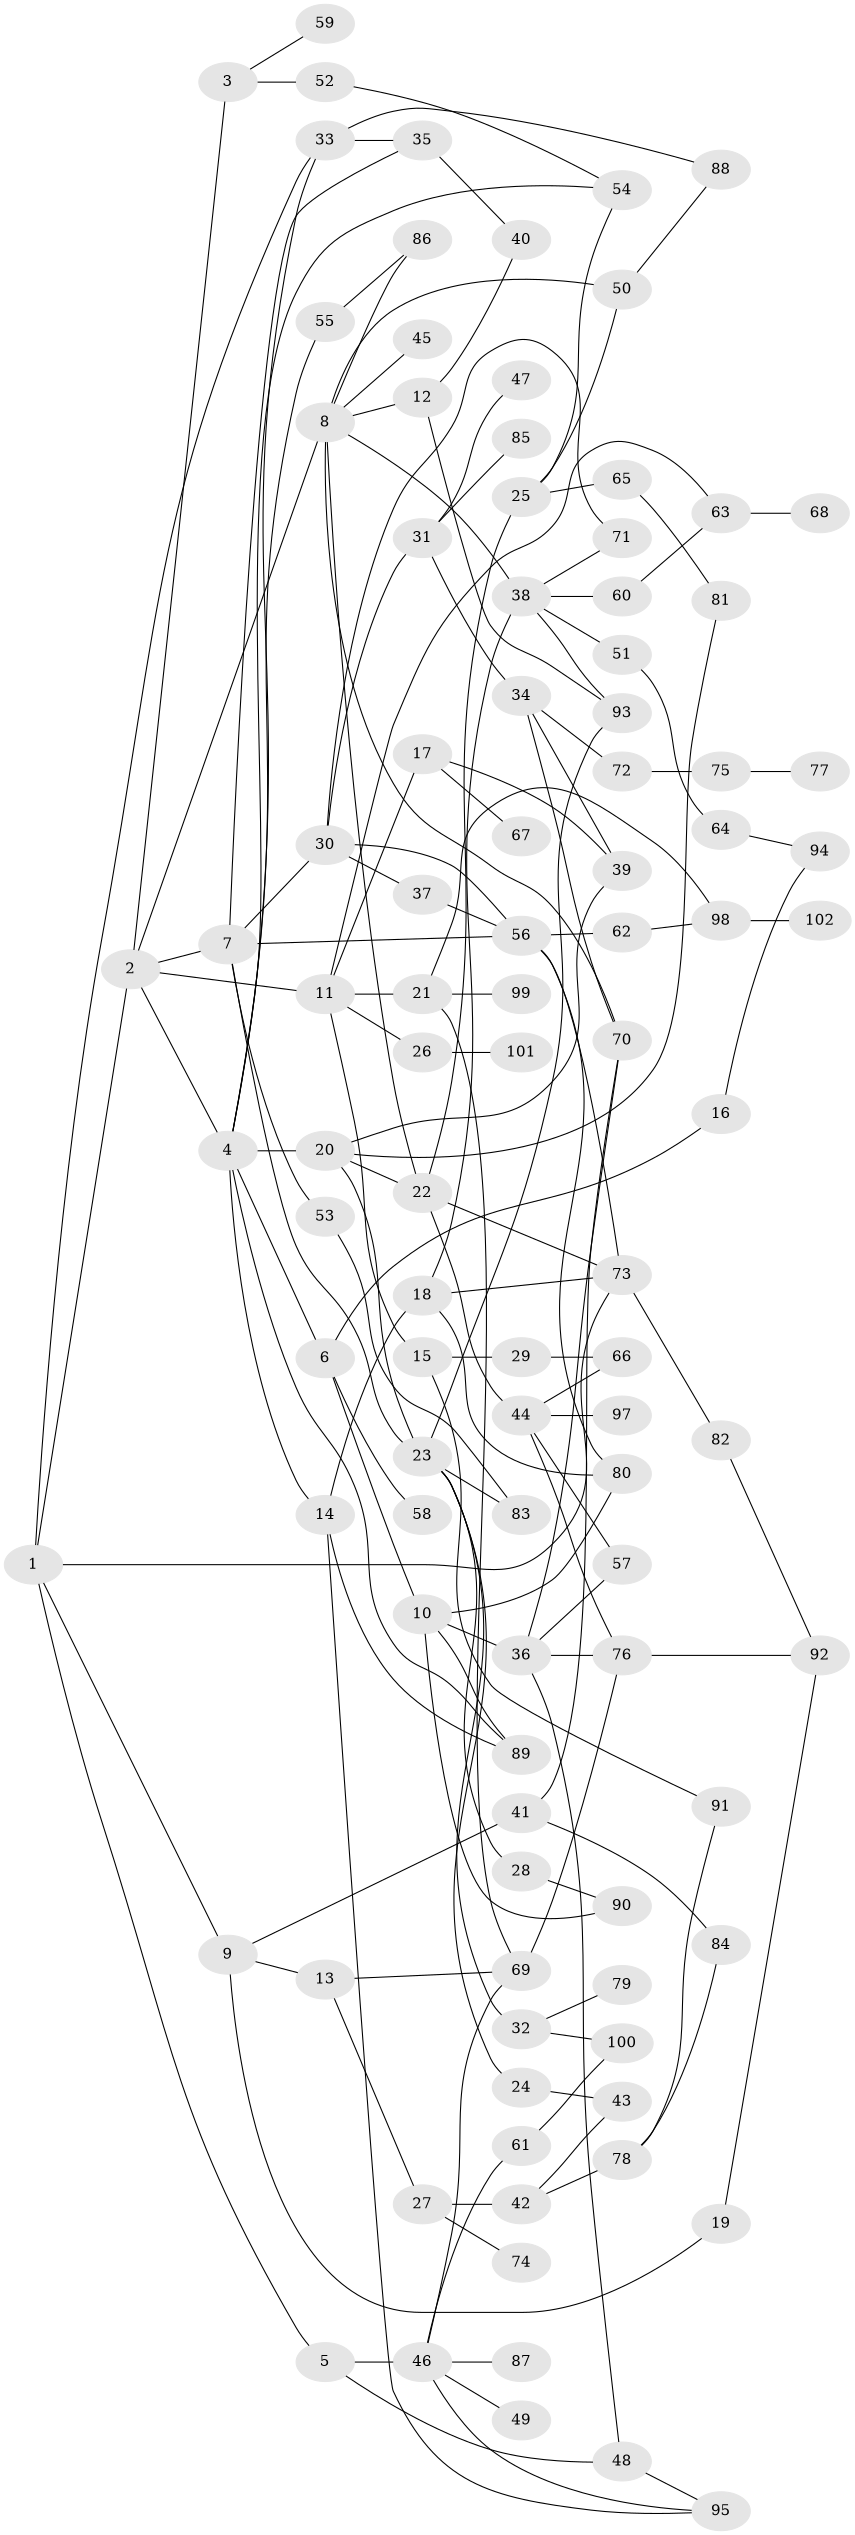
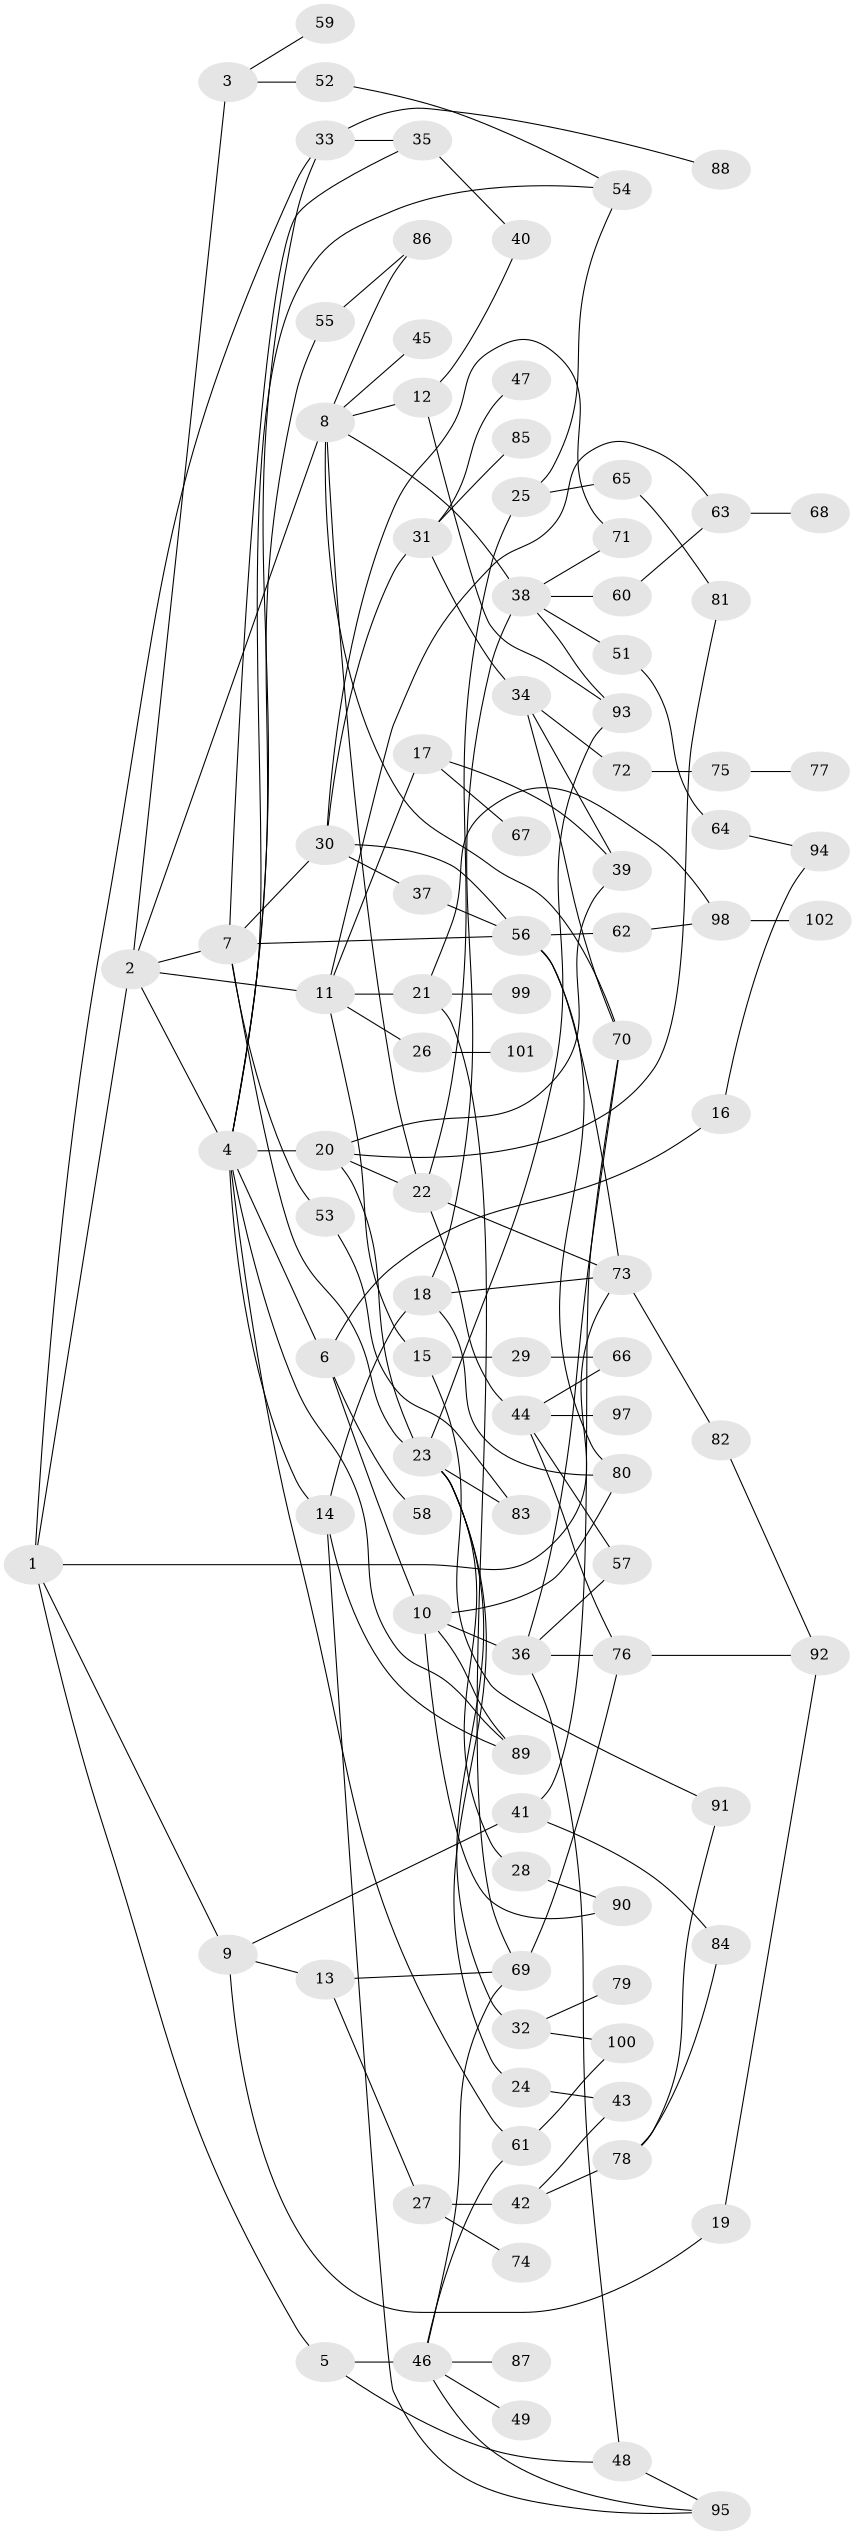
(622, 290) -> none
none -> (324, 1665)
